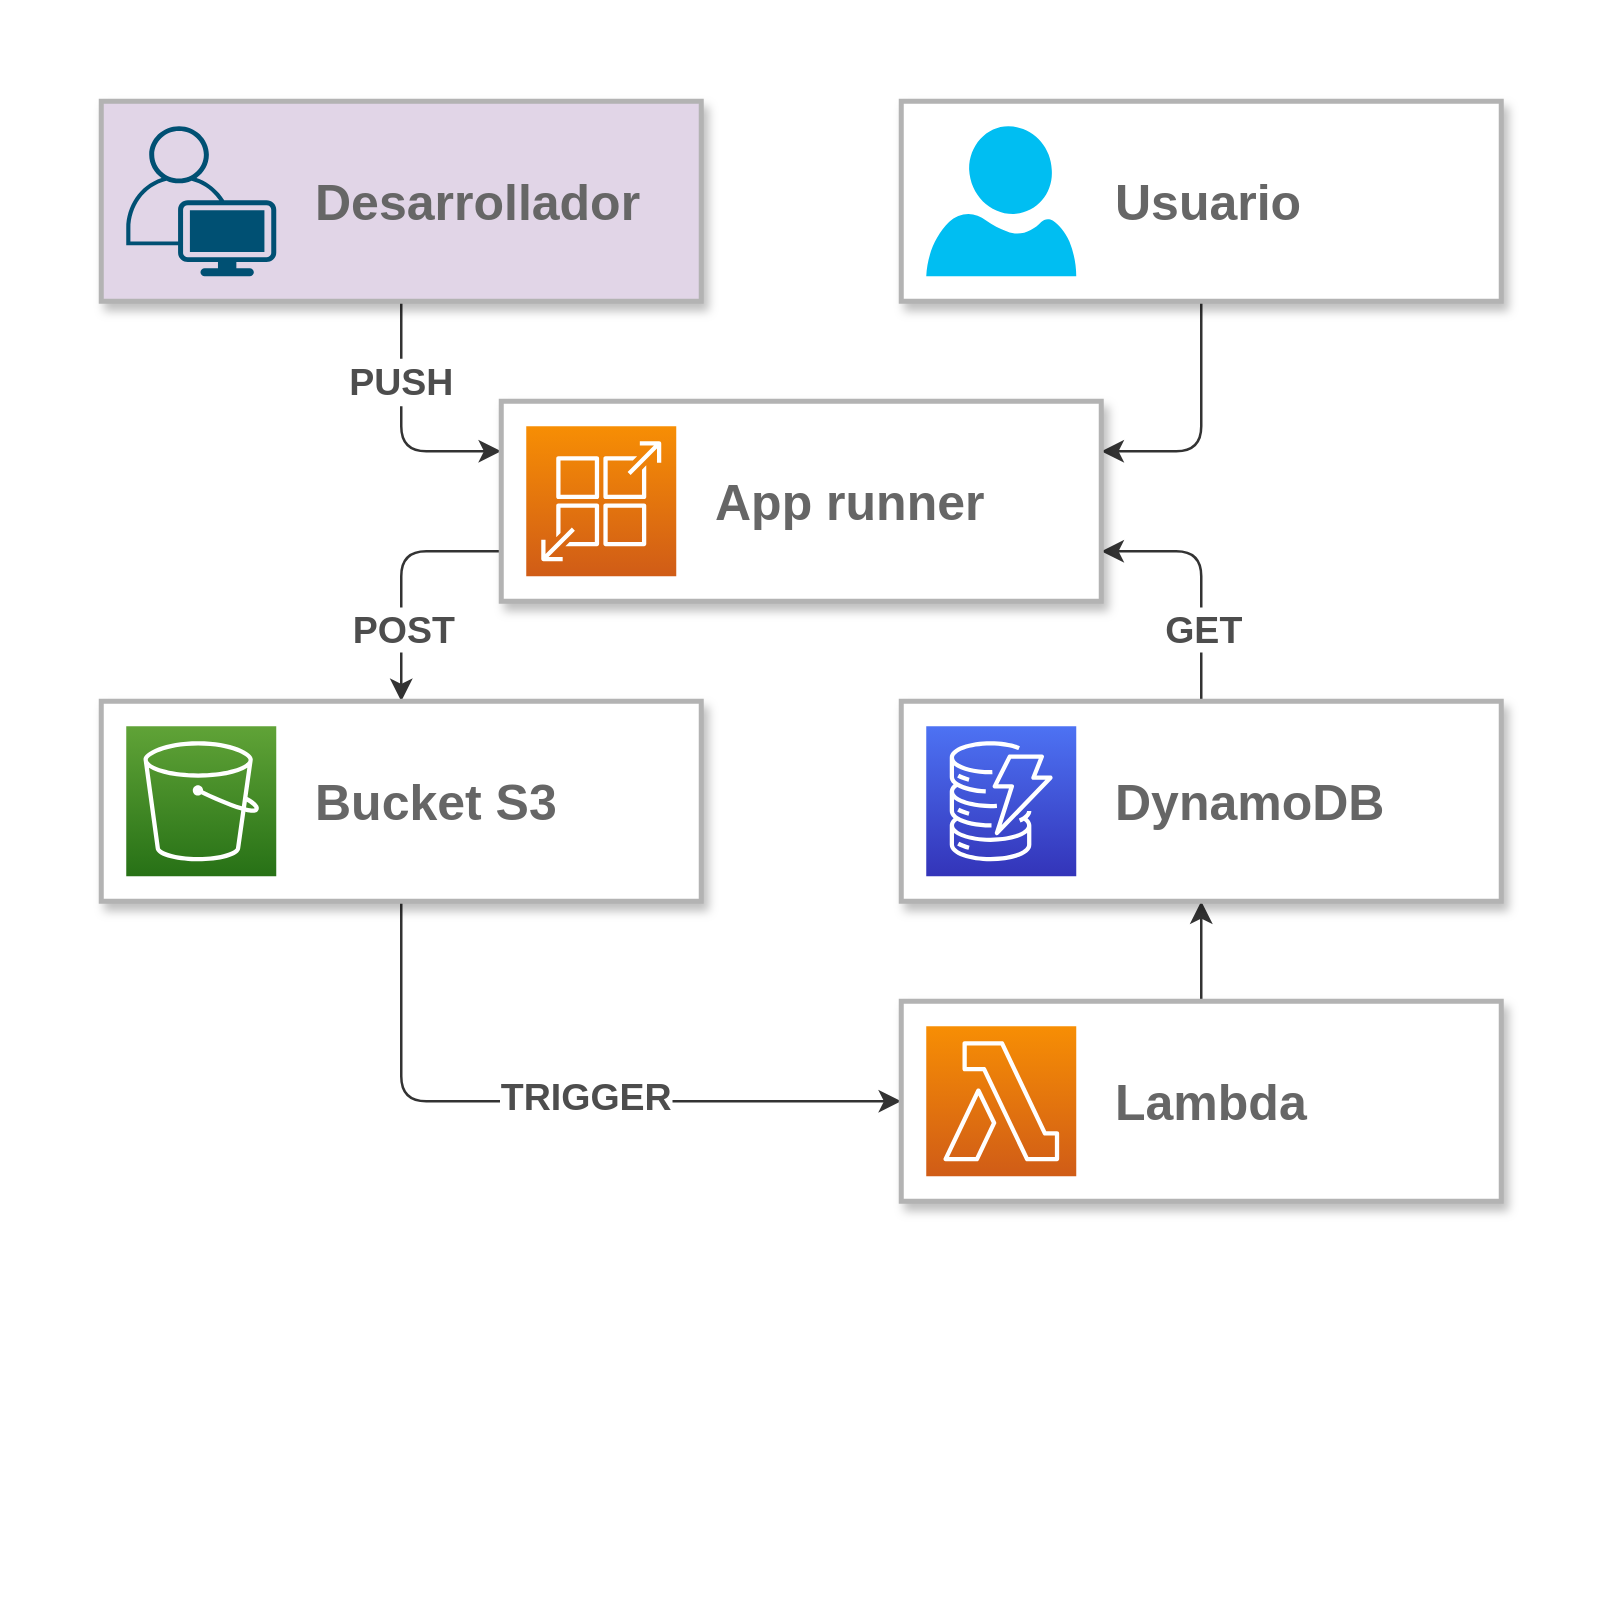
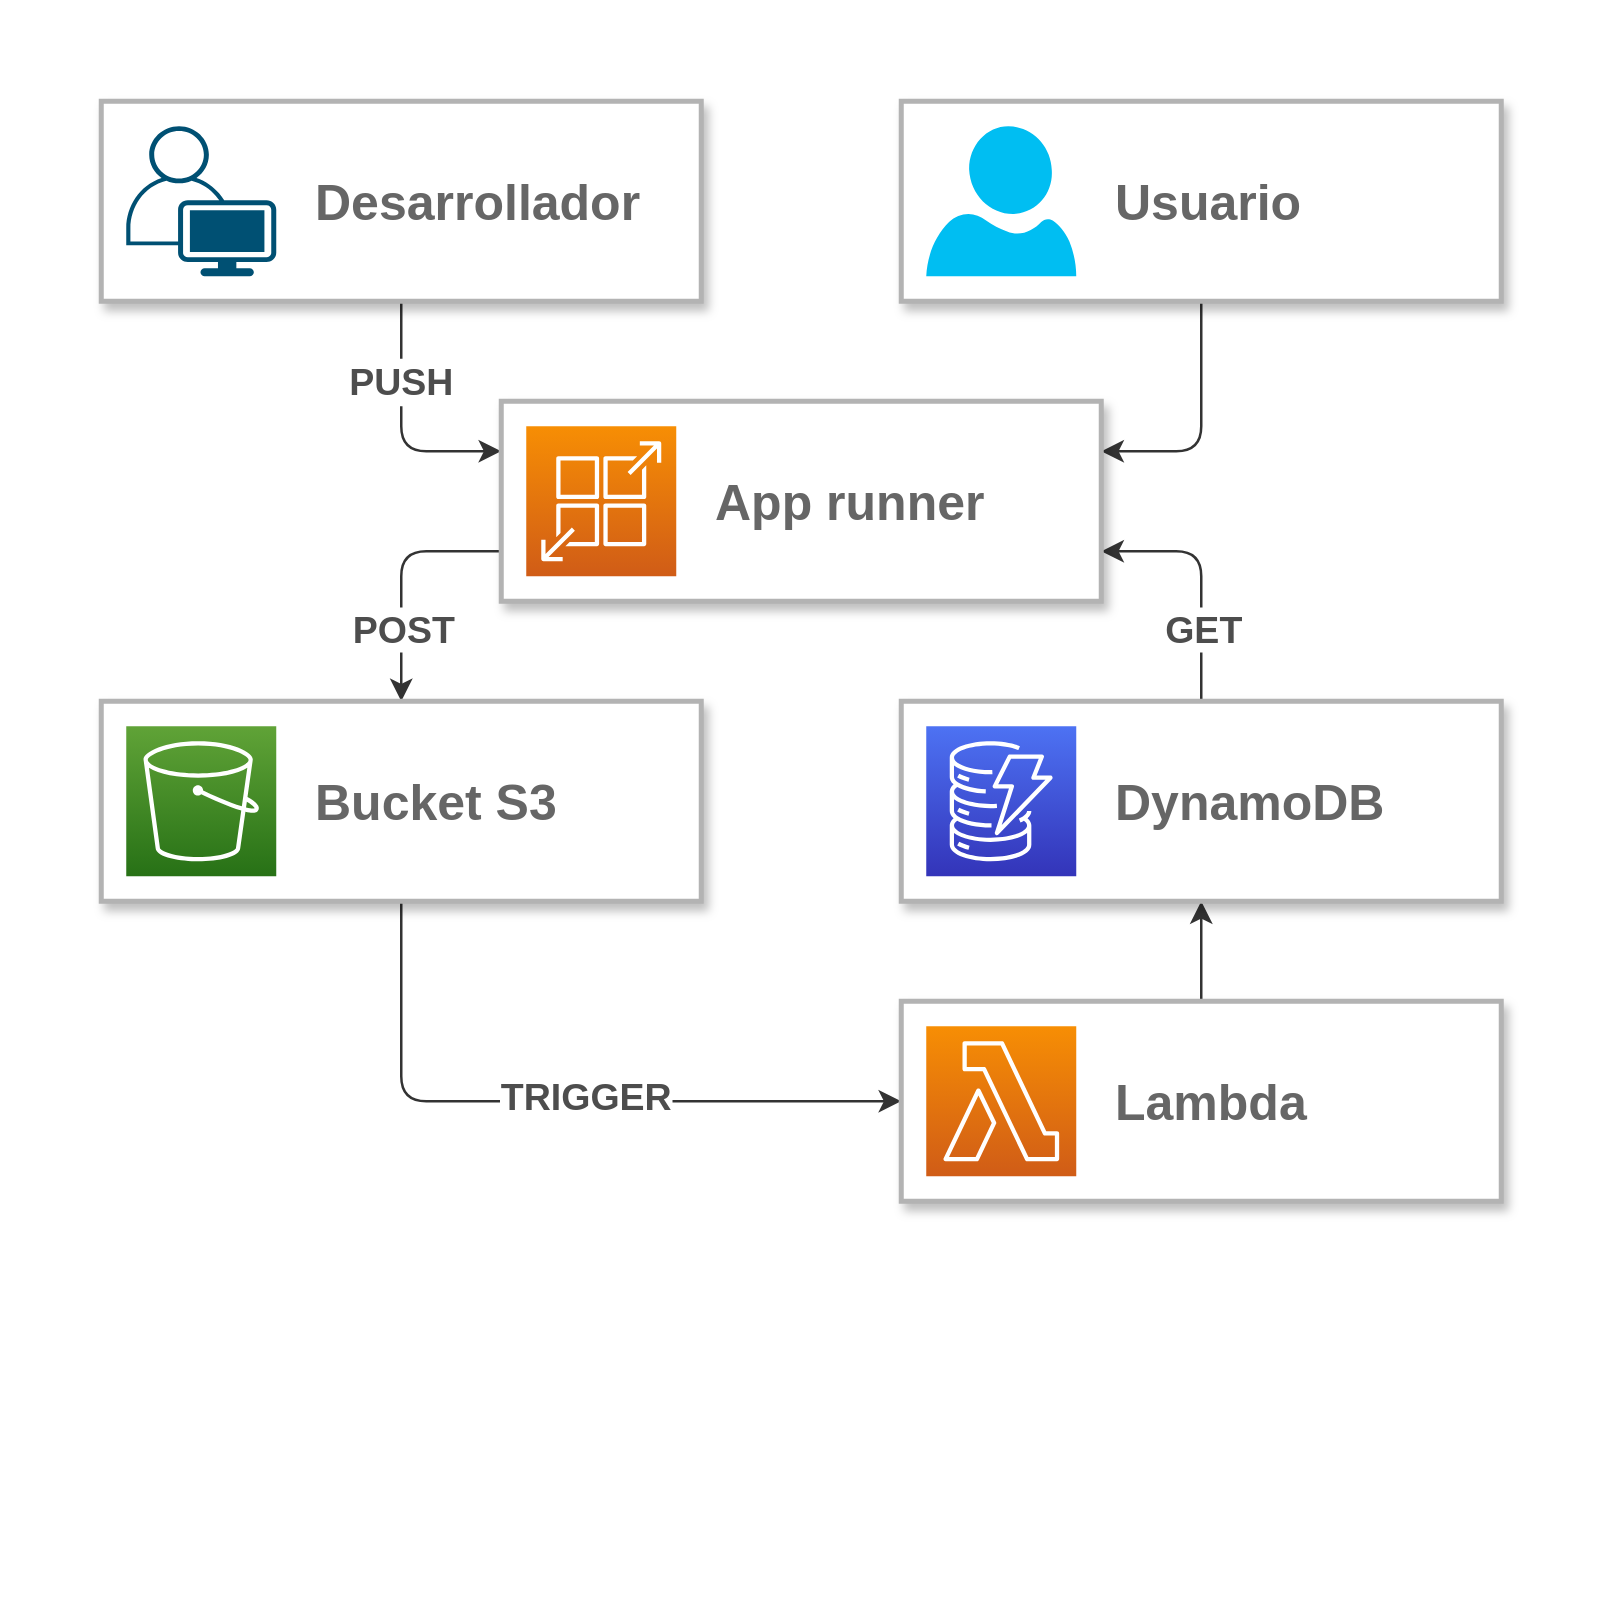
(401, 201) -> (401, 201)
